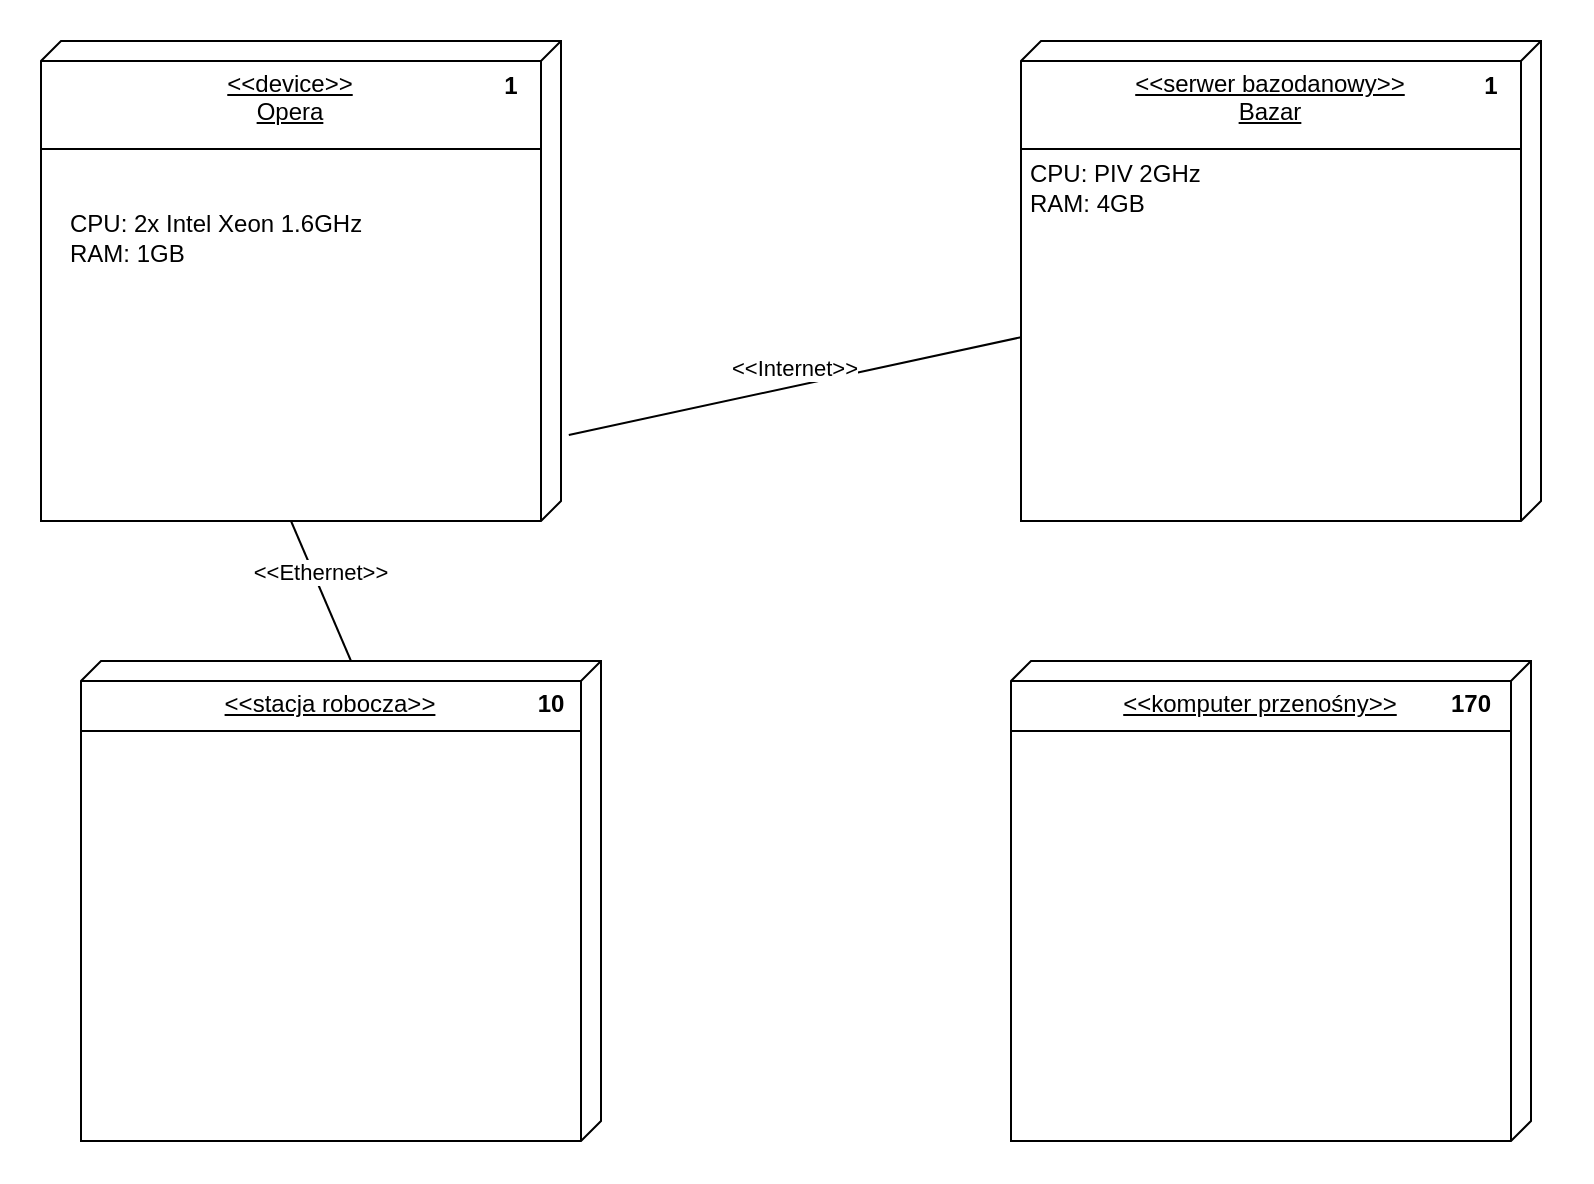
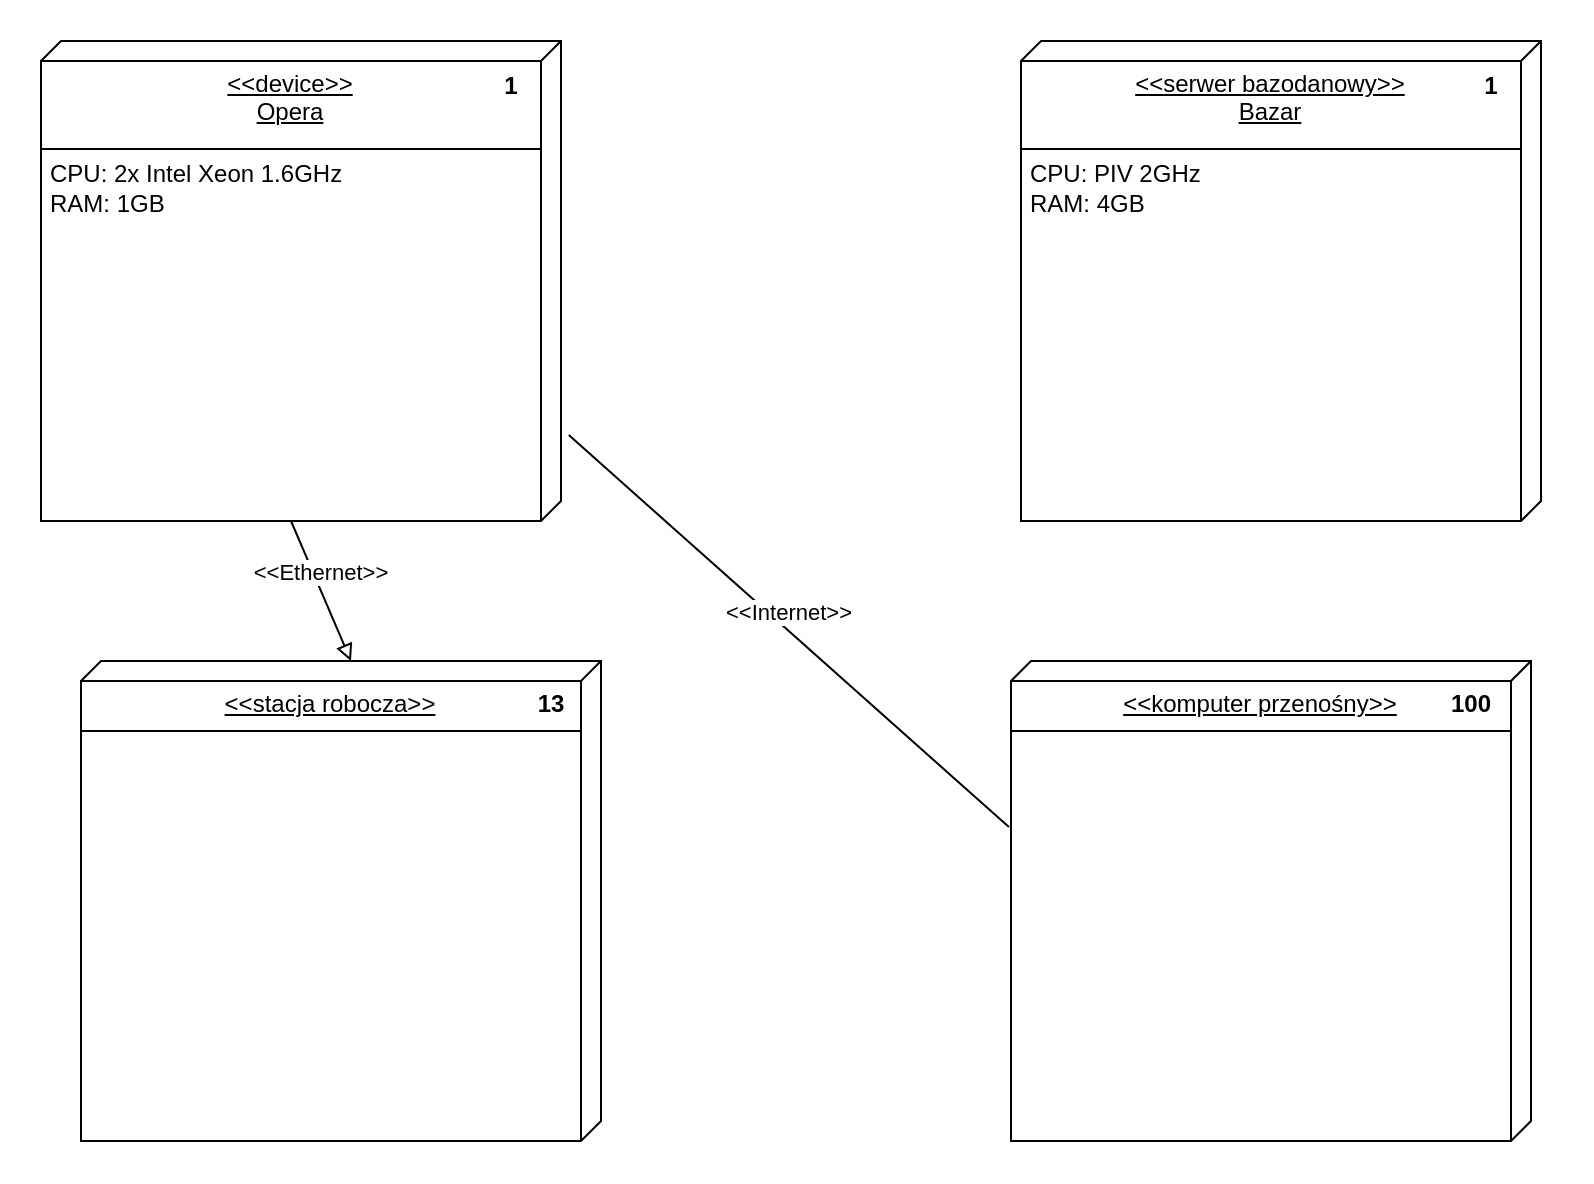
(241, 239) -> (221, 189)
(693, 408) -> (788, 631)
(346, 650) -> (344, 644)
(552, 705) -> (552, 705)
(1472, 705) -> (1472, 705)
